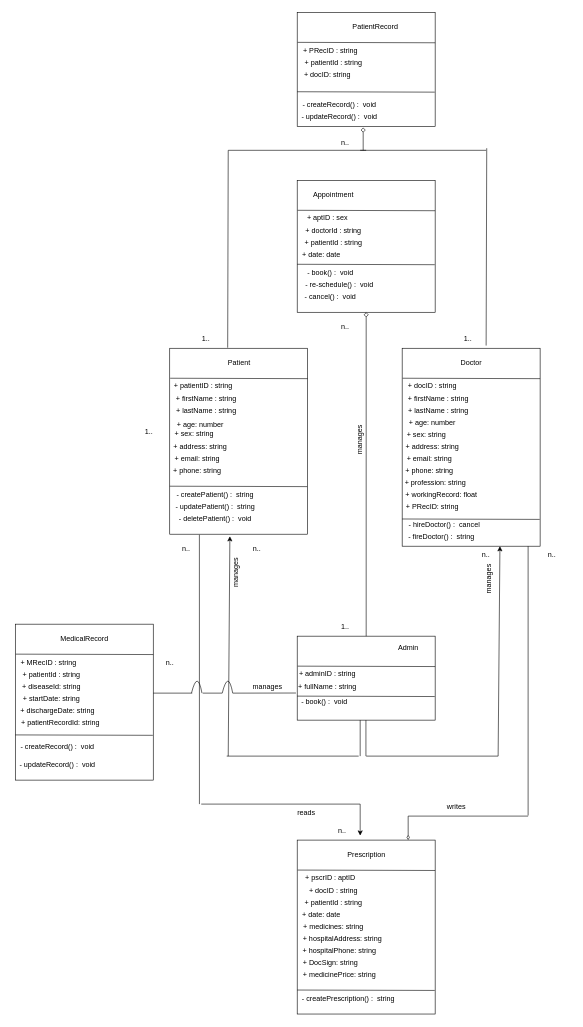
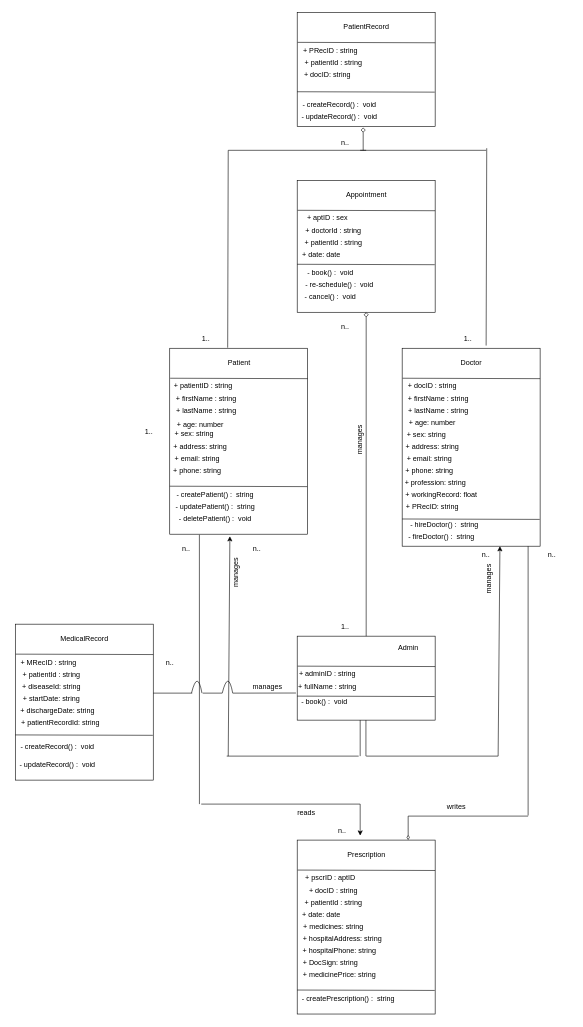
(375, 27) -> (366, 27)
(333, 195) -> (366, 195)
(445, 525) -> (445, 525)
